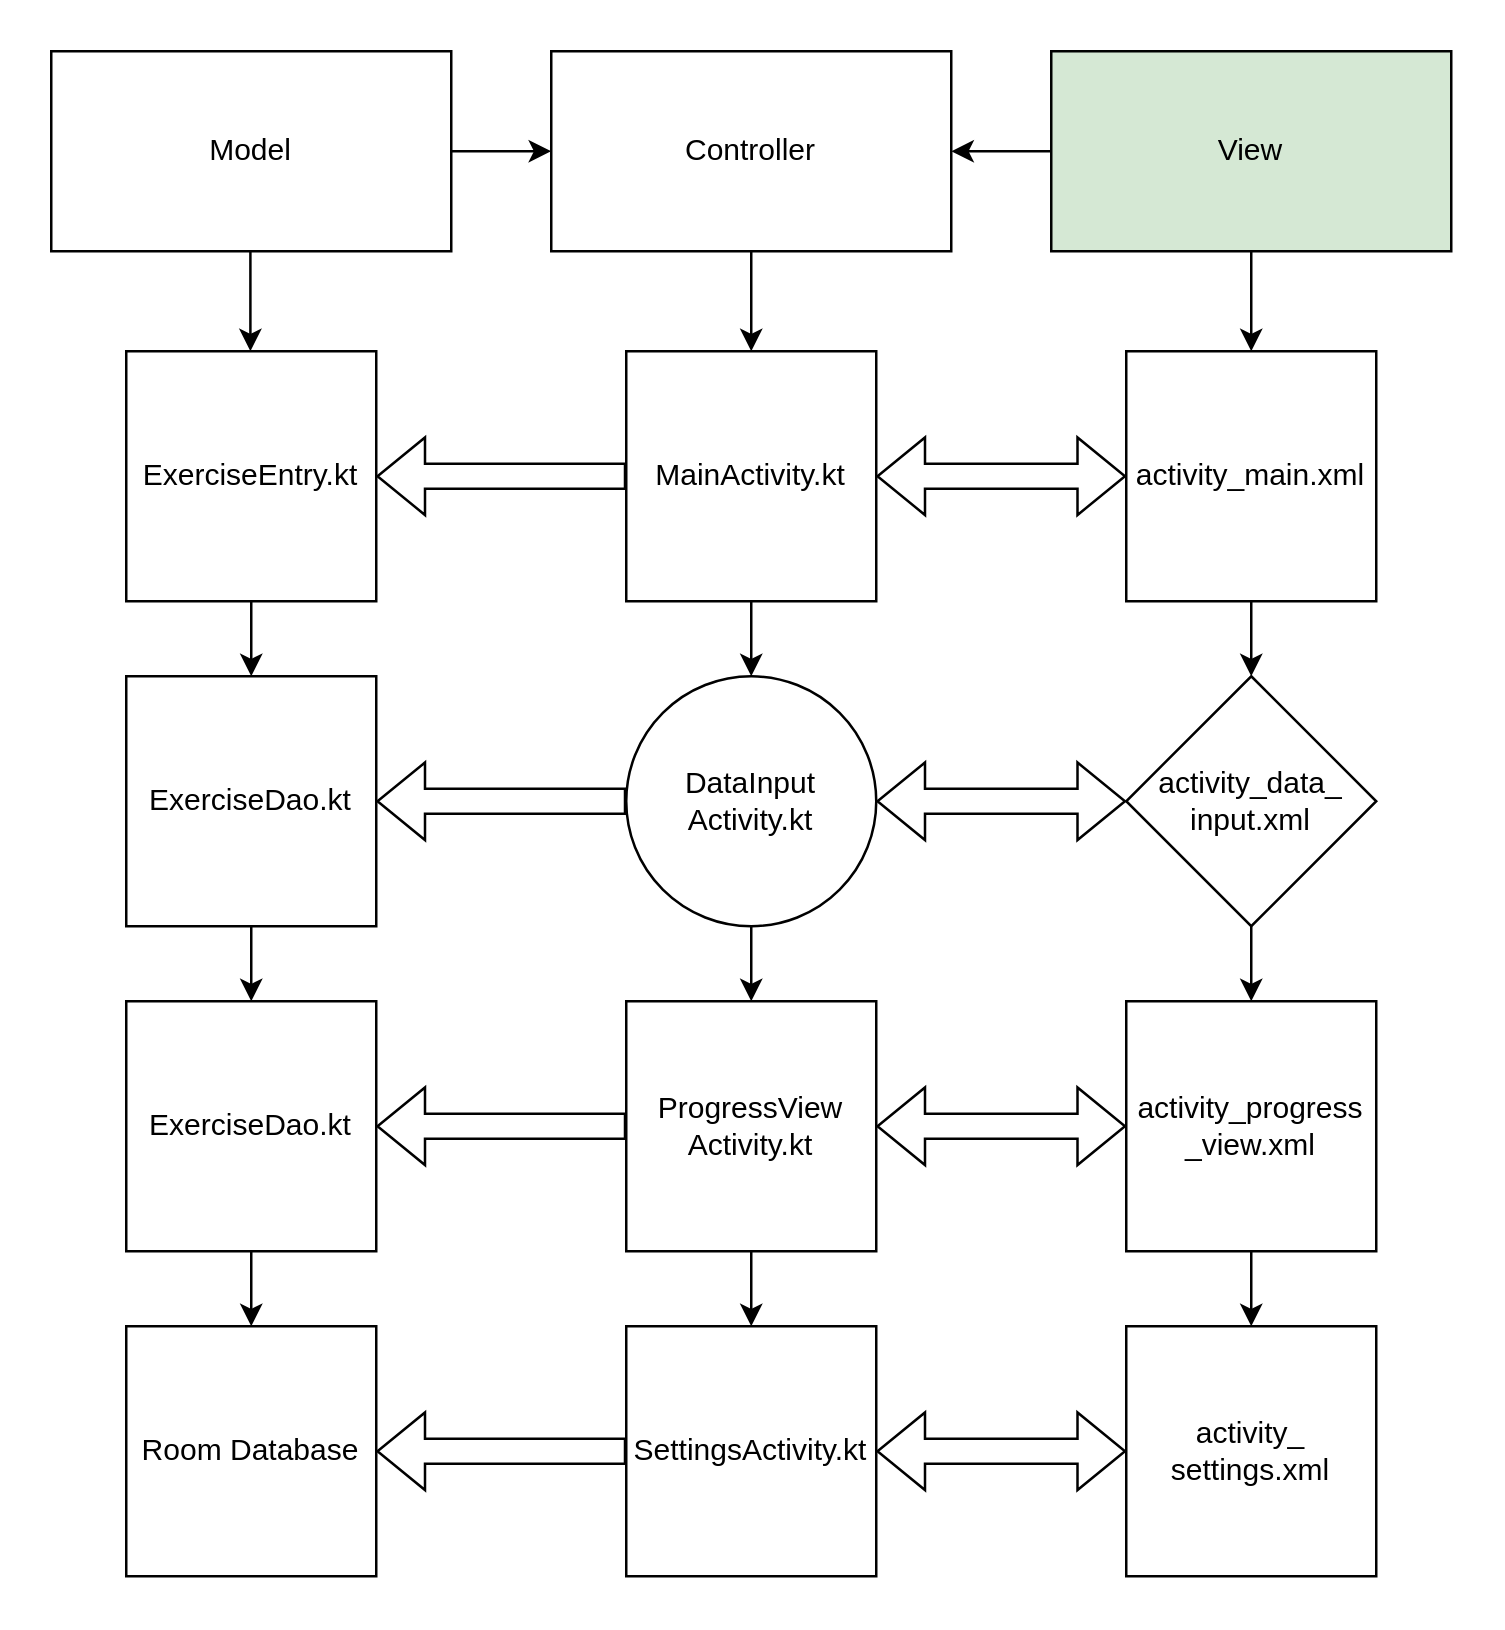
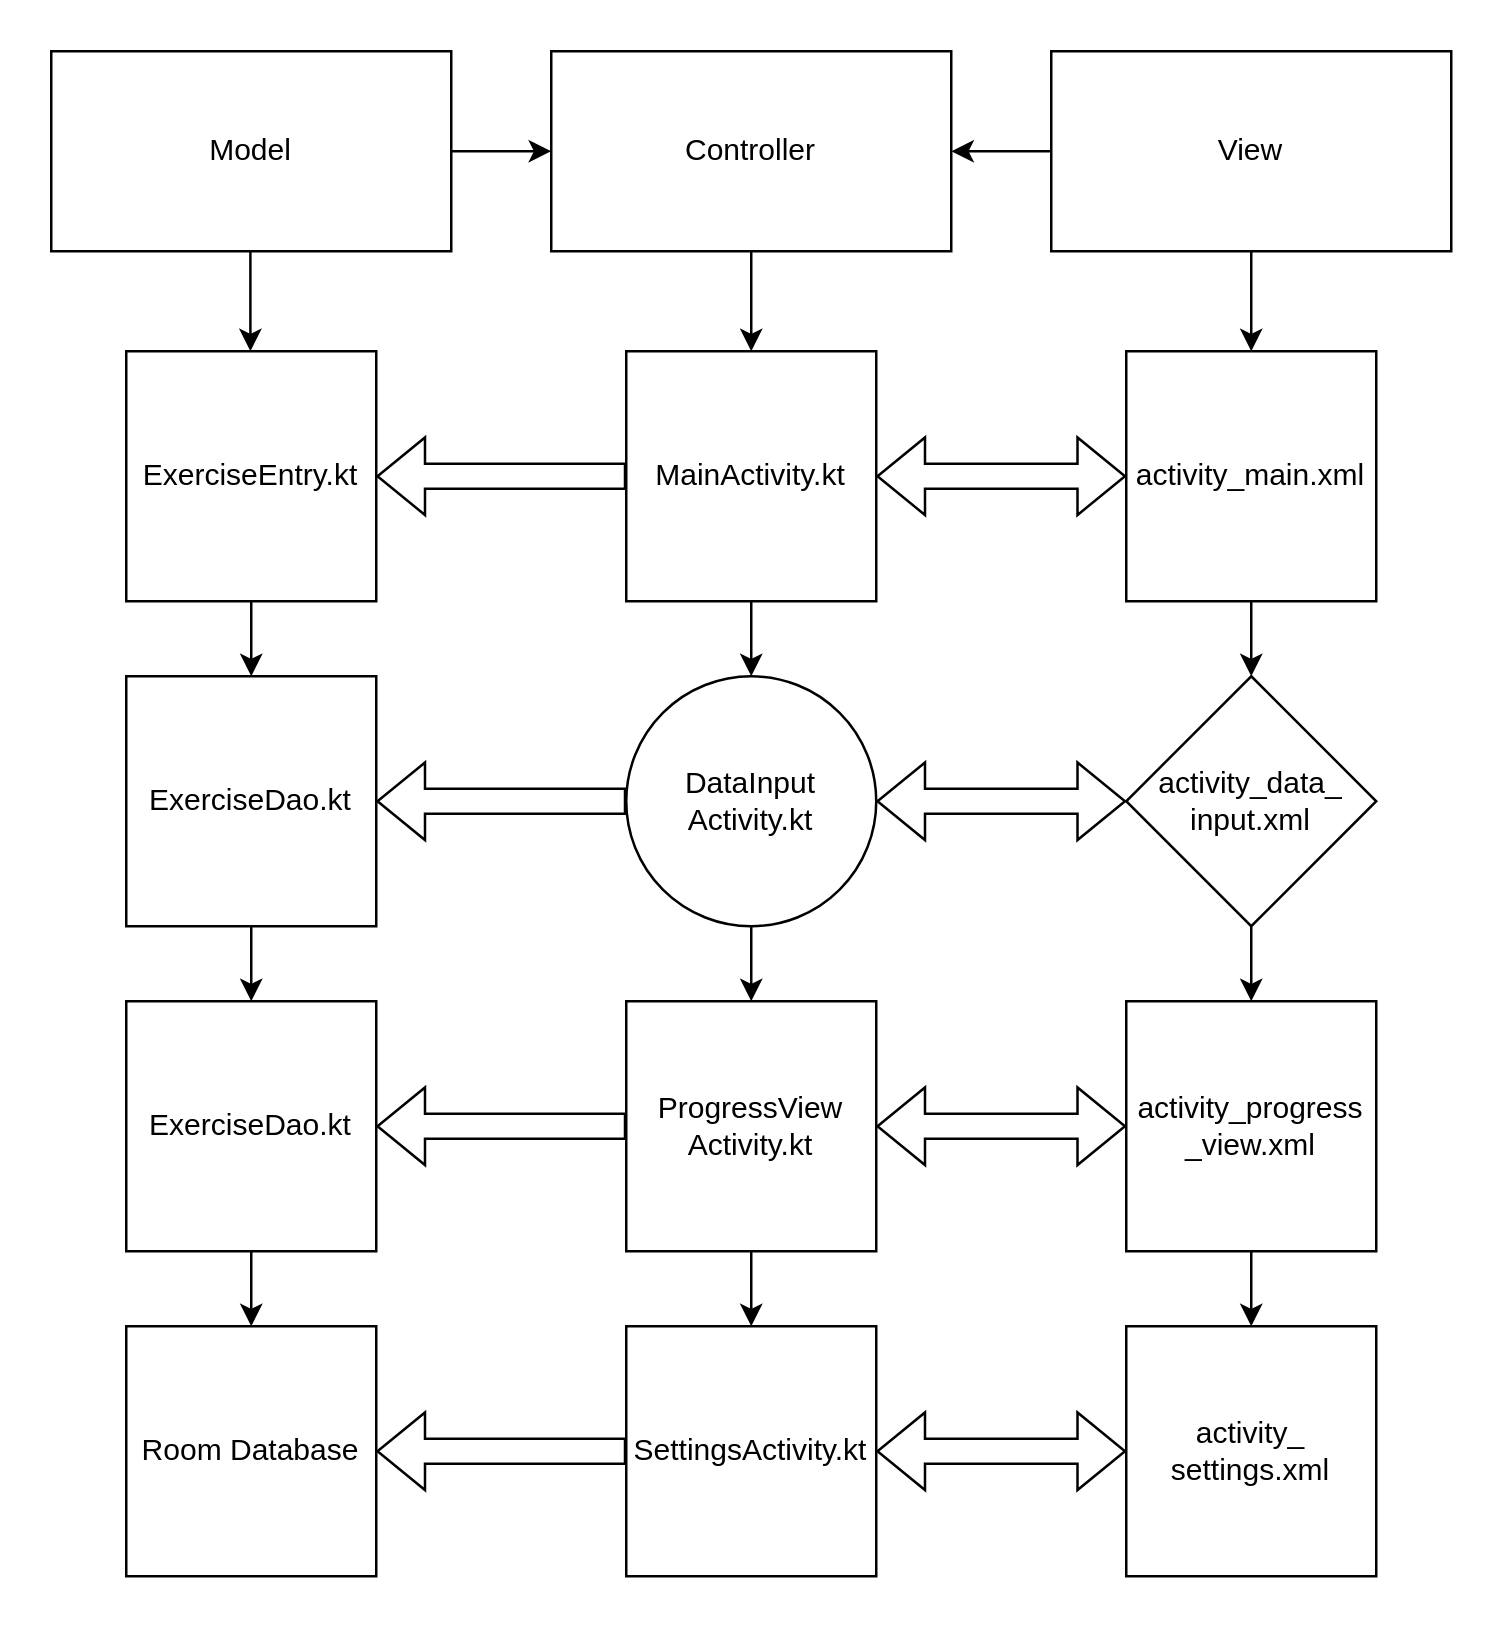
(1251, 151) -> (1251, 151)
